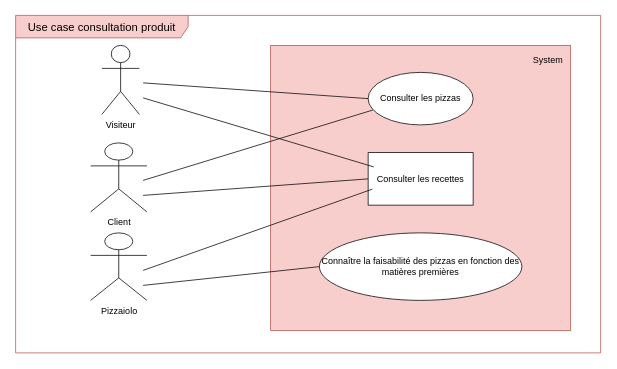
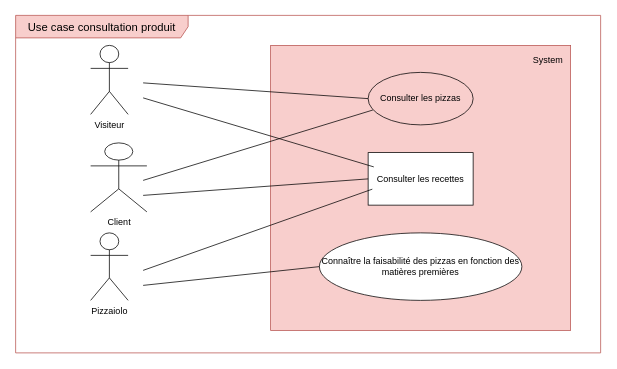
(120, 80) -> (109, 80)
(420, 99) -> (420, 99)
(119, 267) -> (109, 267)
